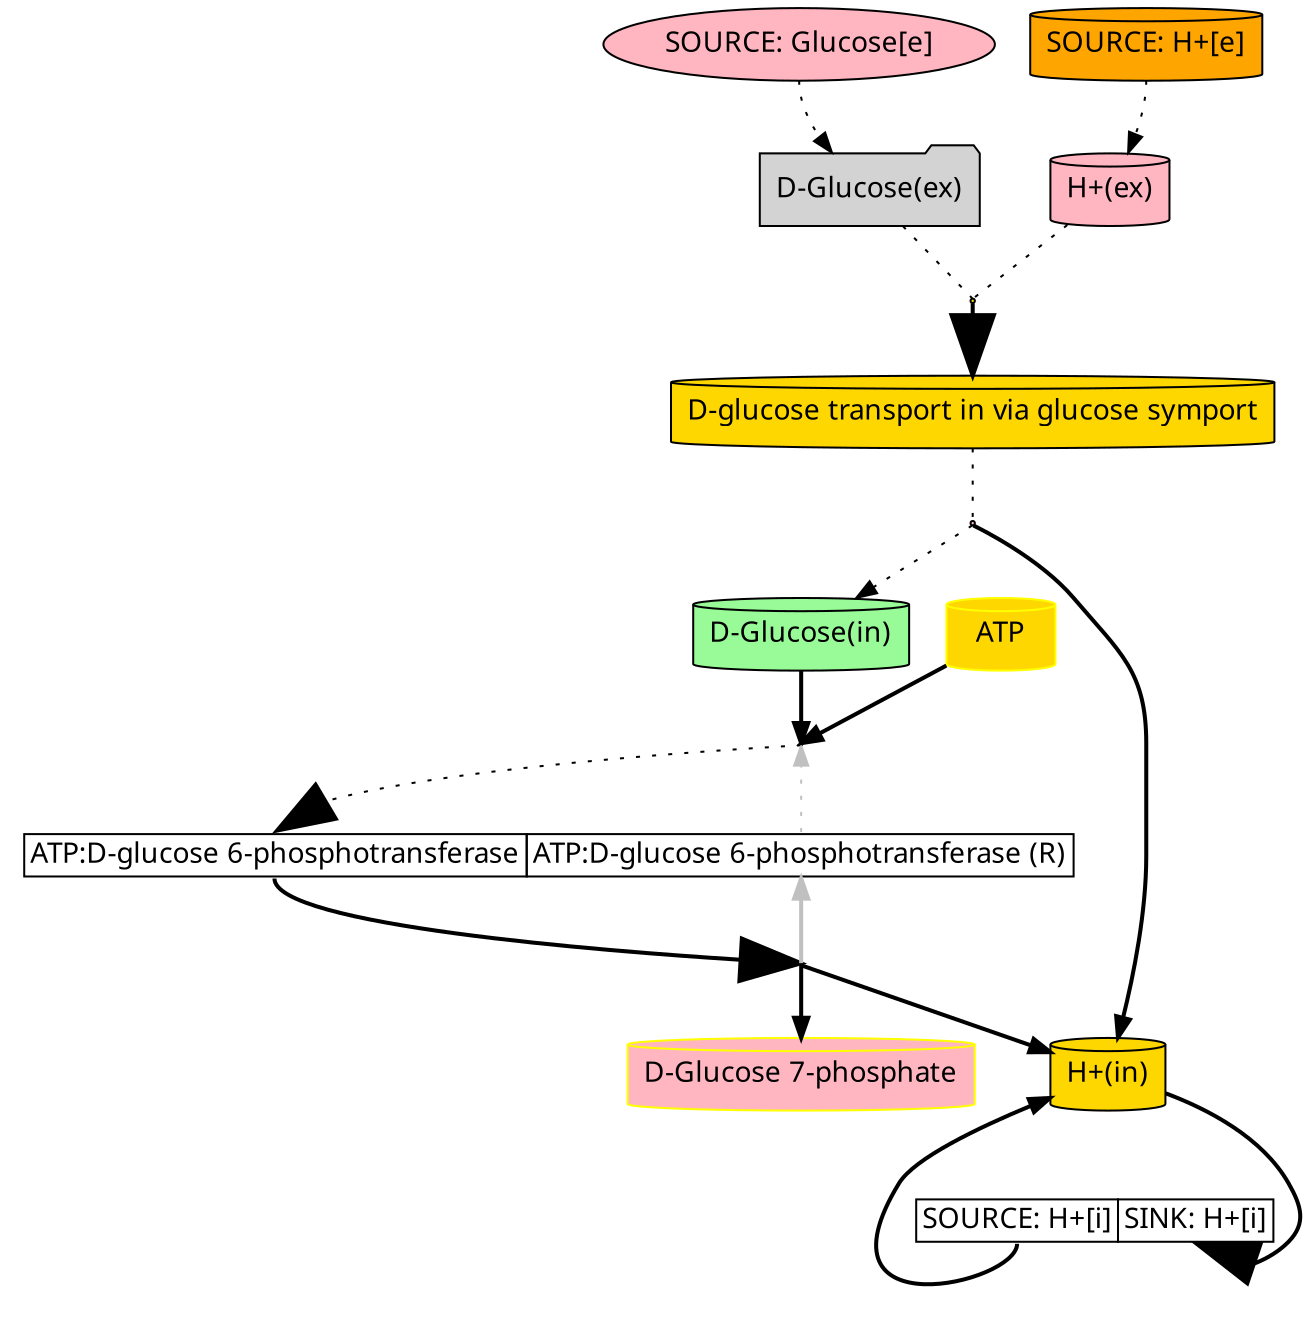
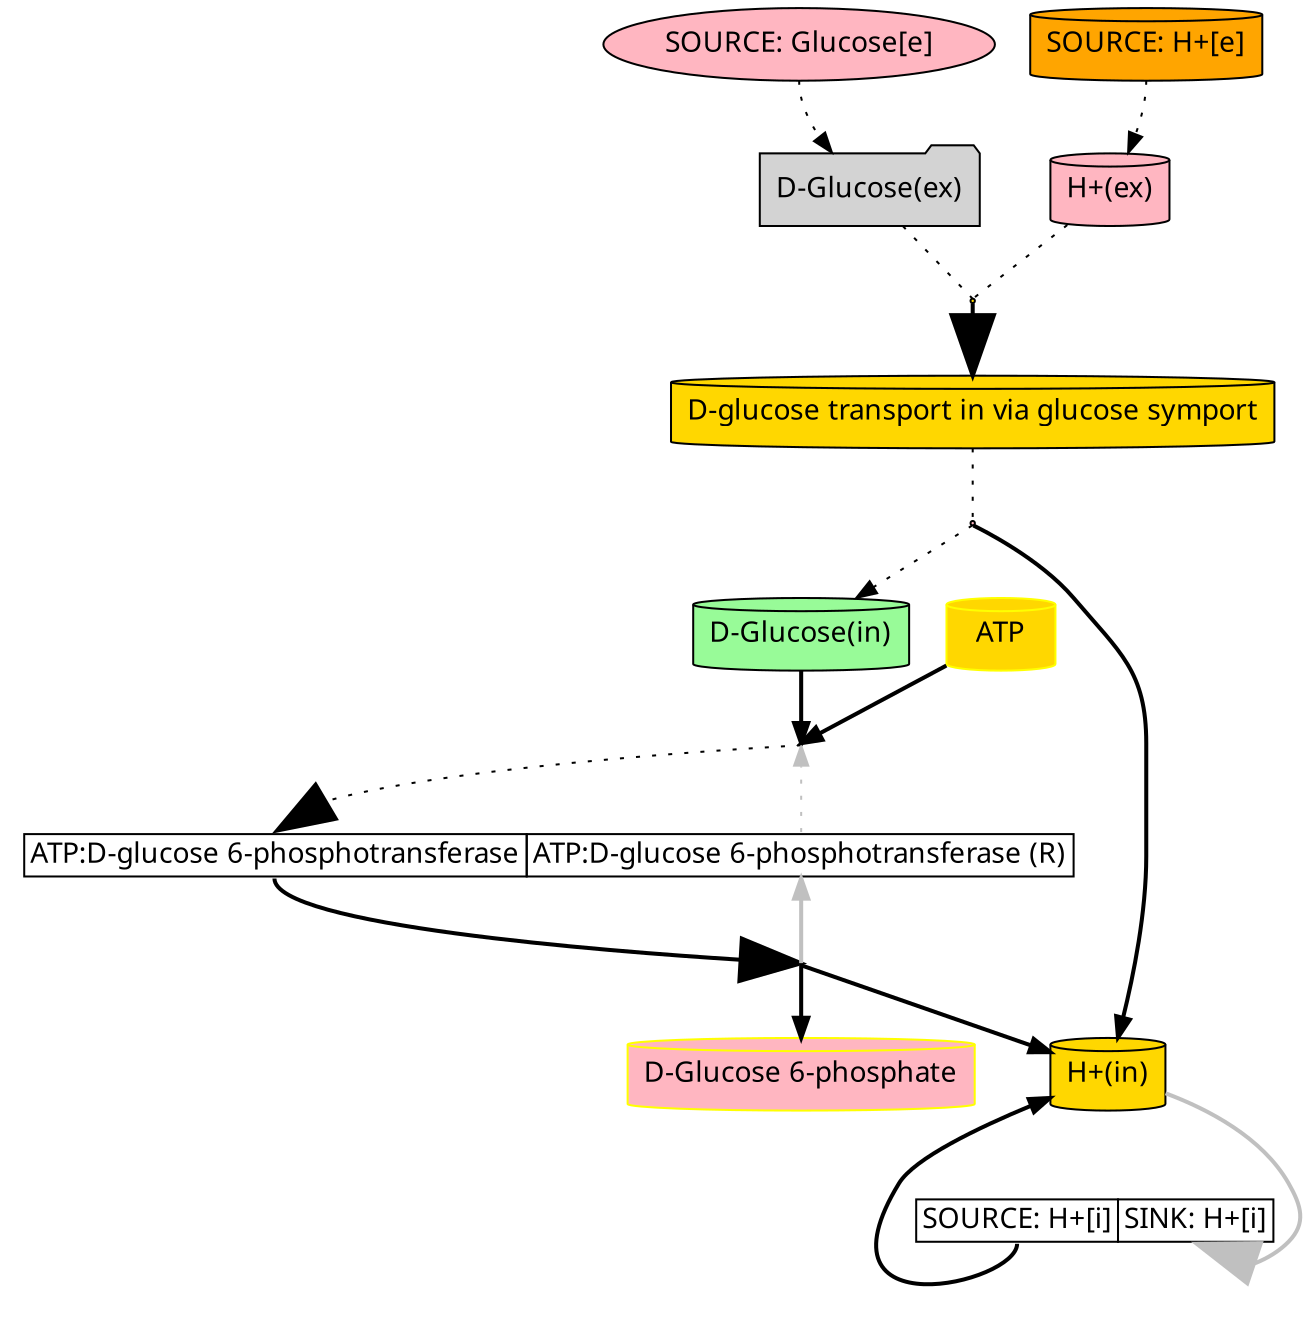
(801, 1074) -> (801, 1074)
(1274, 1163) -> (1274, 1163)
